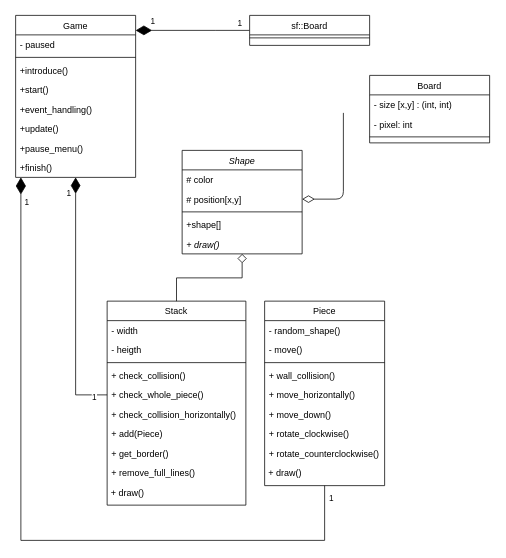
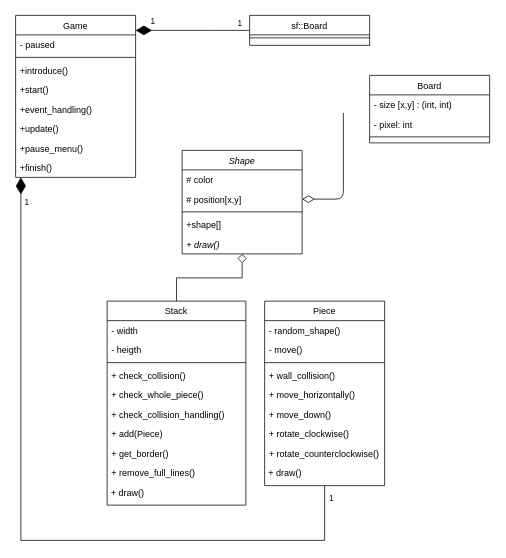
(75, 296) -> none
(182, 415) -> (173, 415)
